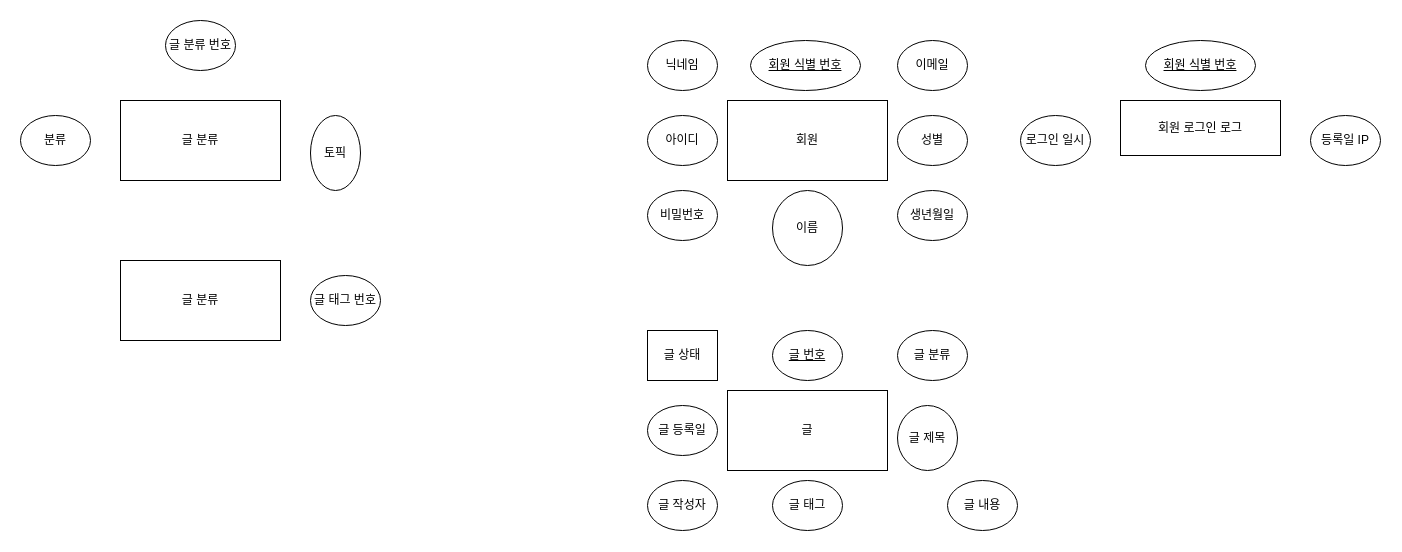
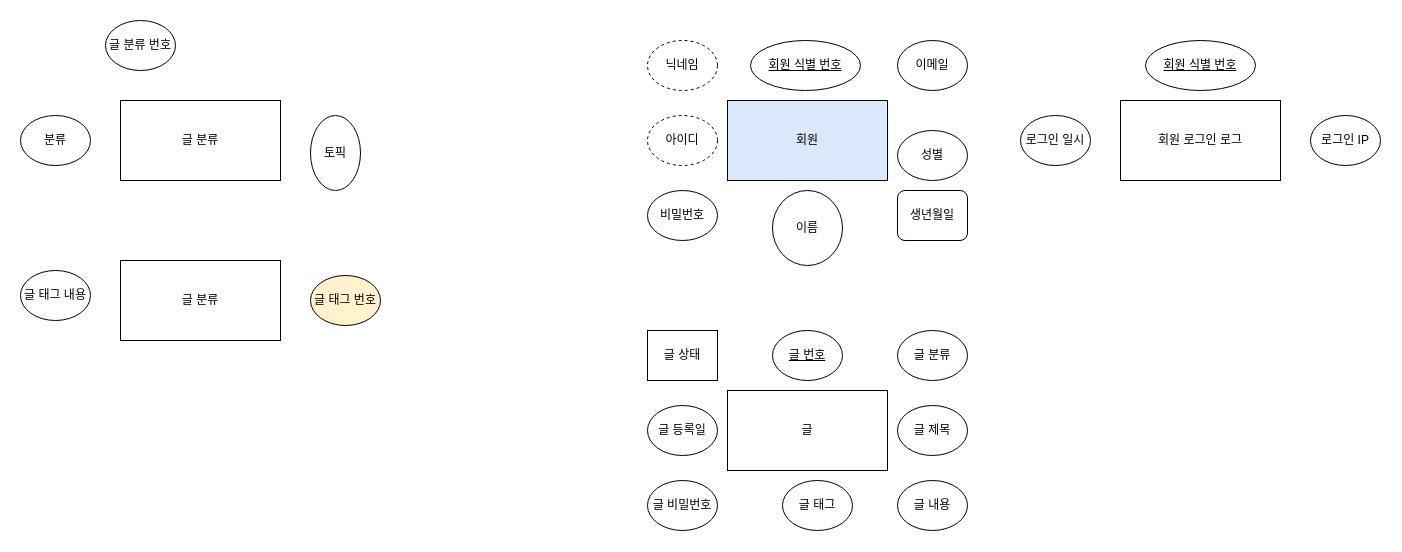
(201, 46) -> (141, 46)
(683, 66) -> (683, 66)
(1201, 128) -> (1201, 141)
(683, 141) -> (683, 141)
(808, 141) -> (808, 141)
(933, 141) -> (933, 156)
(1346, 141) -> (1346, 141)
(933, 216) -> (933, 216)
none -> (56, 296)
(346, 301) -> (346, 301)
(928, 438) -> (933, 431)
(683, 506) -> (683, 506)
(808, 506) -> (818, 506)
(983, 506) -> (933, 506)
